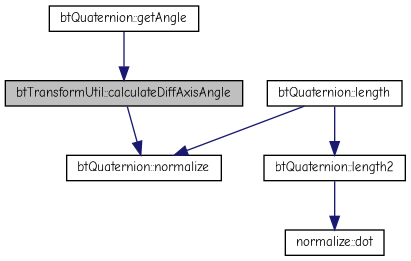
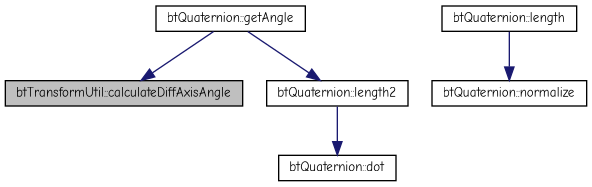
(132, 124) -> none
(335, 124) -> (278, 52)
(335, 243) -> (337, 168)
